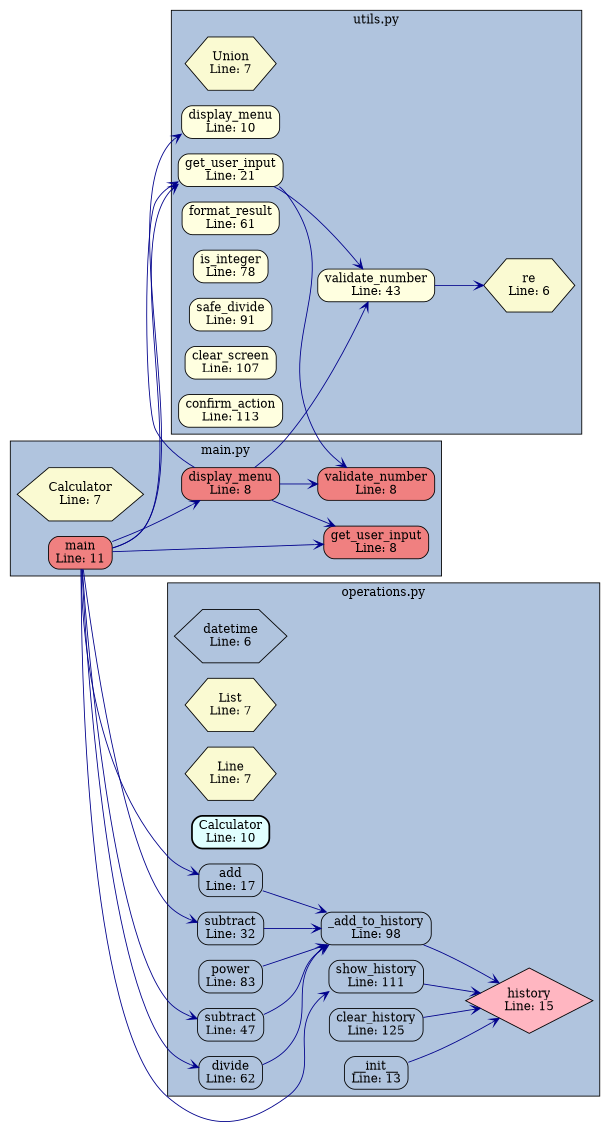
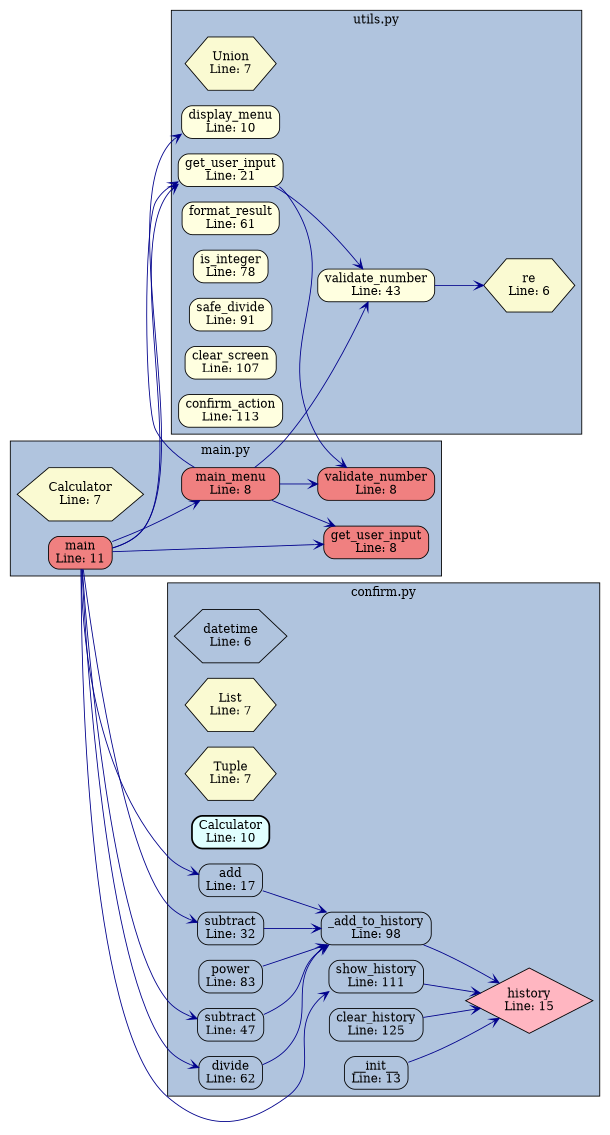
(231, 484) -> (231, 484)
(384, 593) -> (384, 593)
(231, 774) -> (231, 774)
